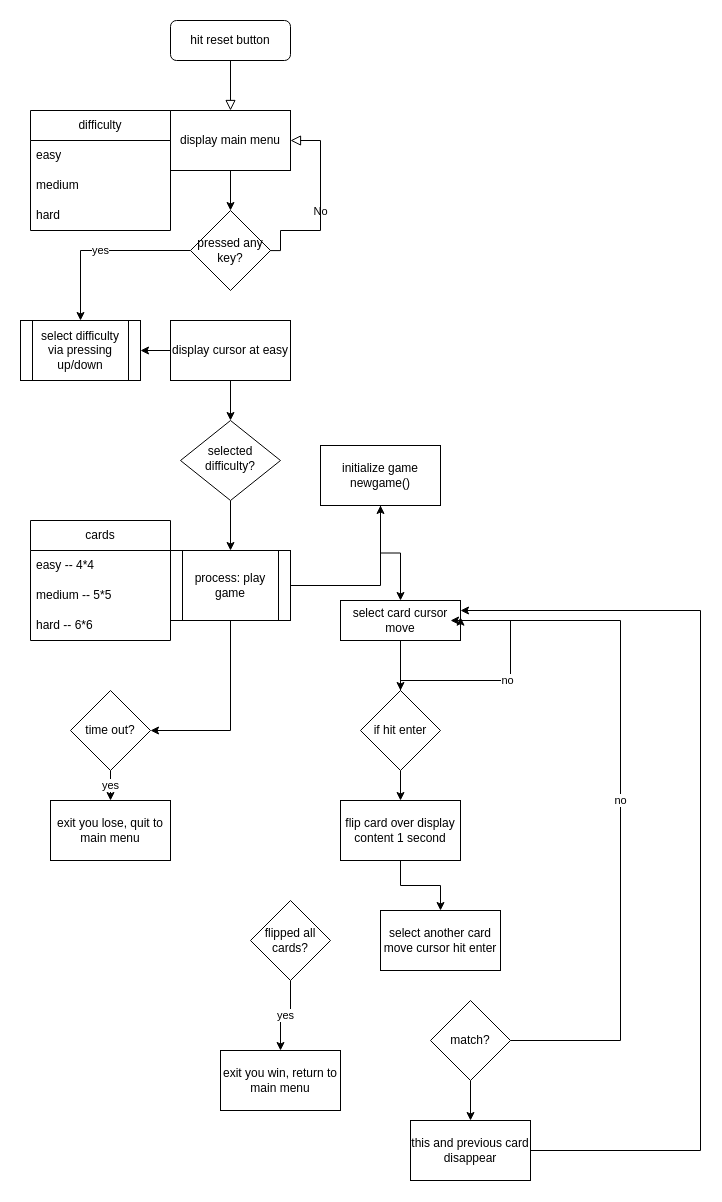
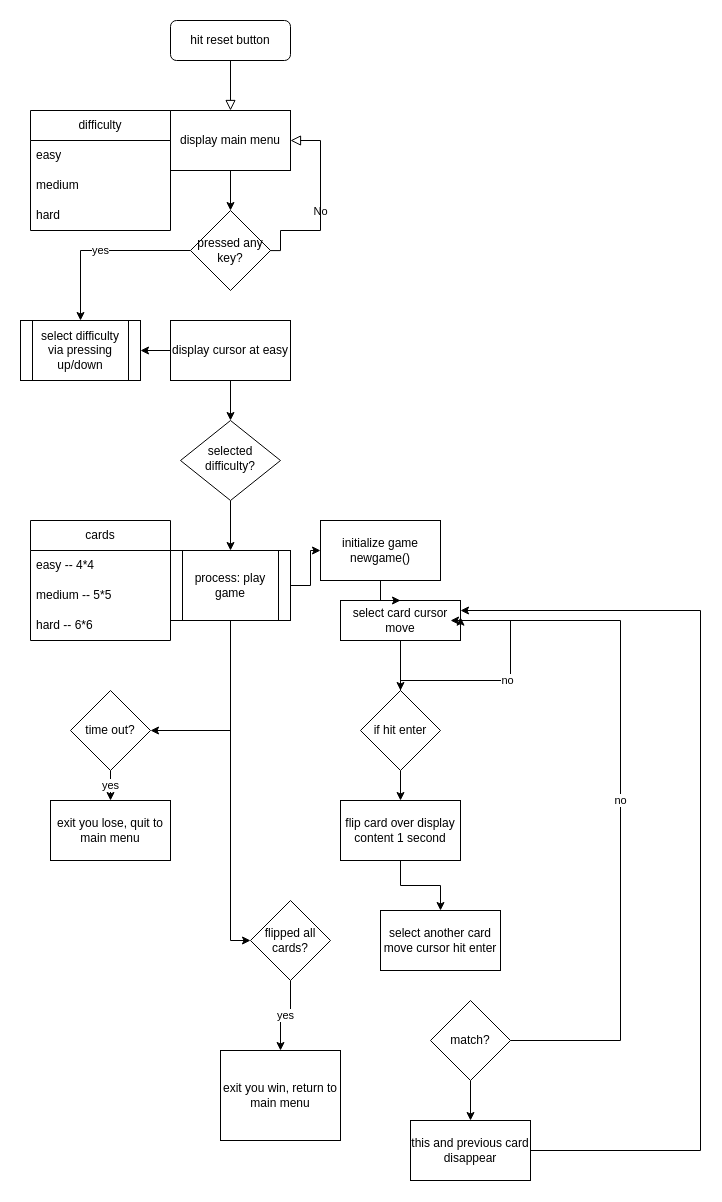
(381, 476) -> (381, 551)
none -> (231, 843)
(281, 1081) -> (281, 1096)
